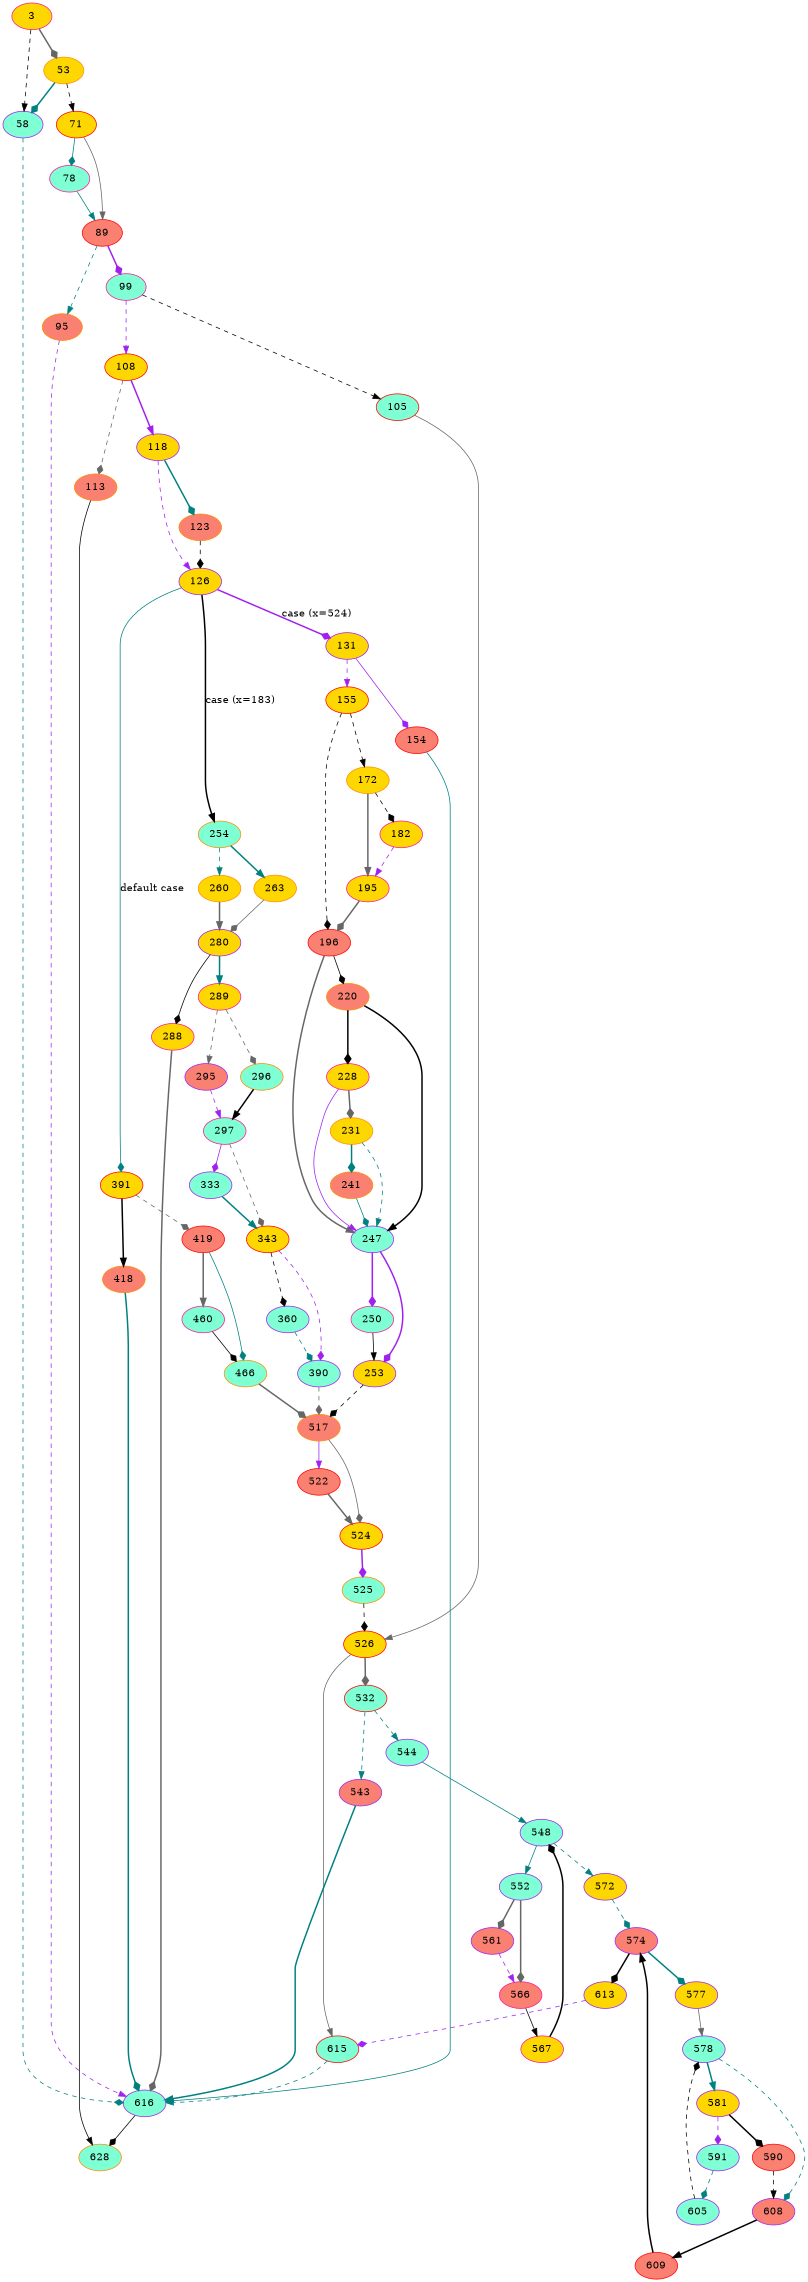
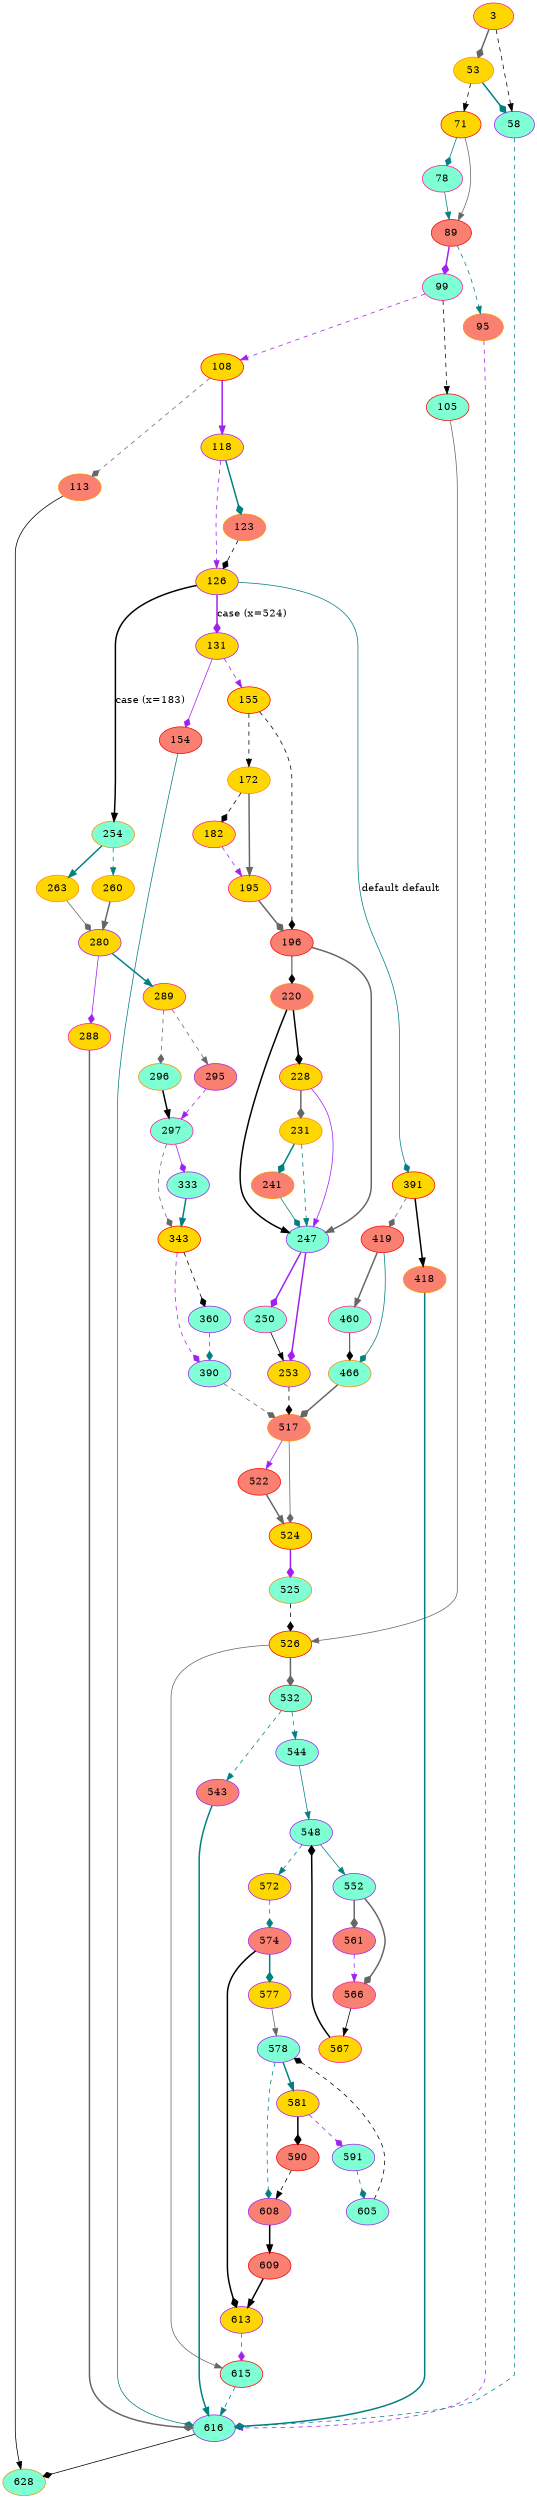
(152, 889) -> (401, 889)
(191, 983) -> (95, 985)
(647, 2107) -> (257, 2290)
